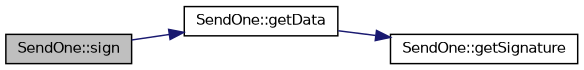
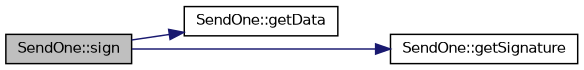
(357, 33) -> (254, 49)
